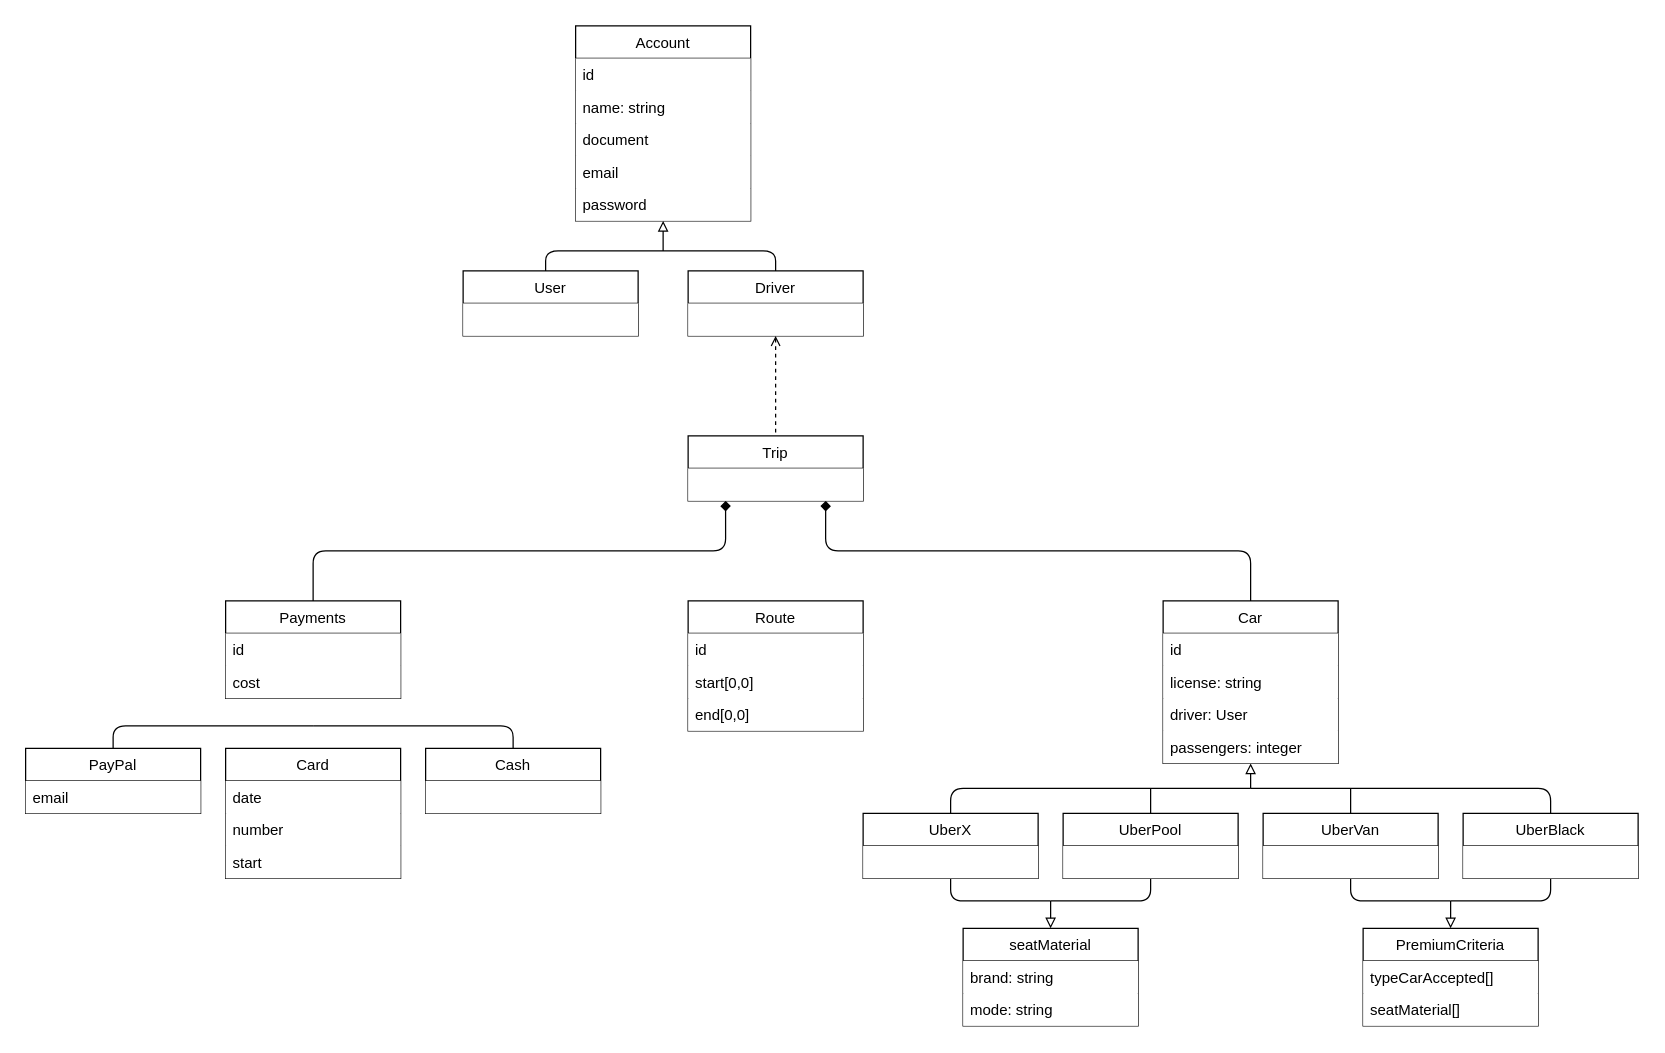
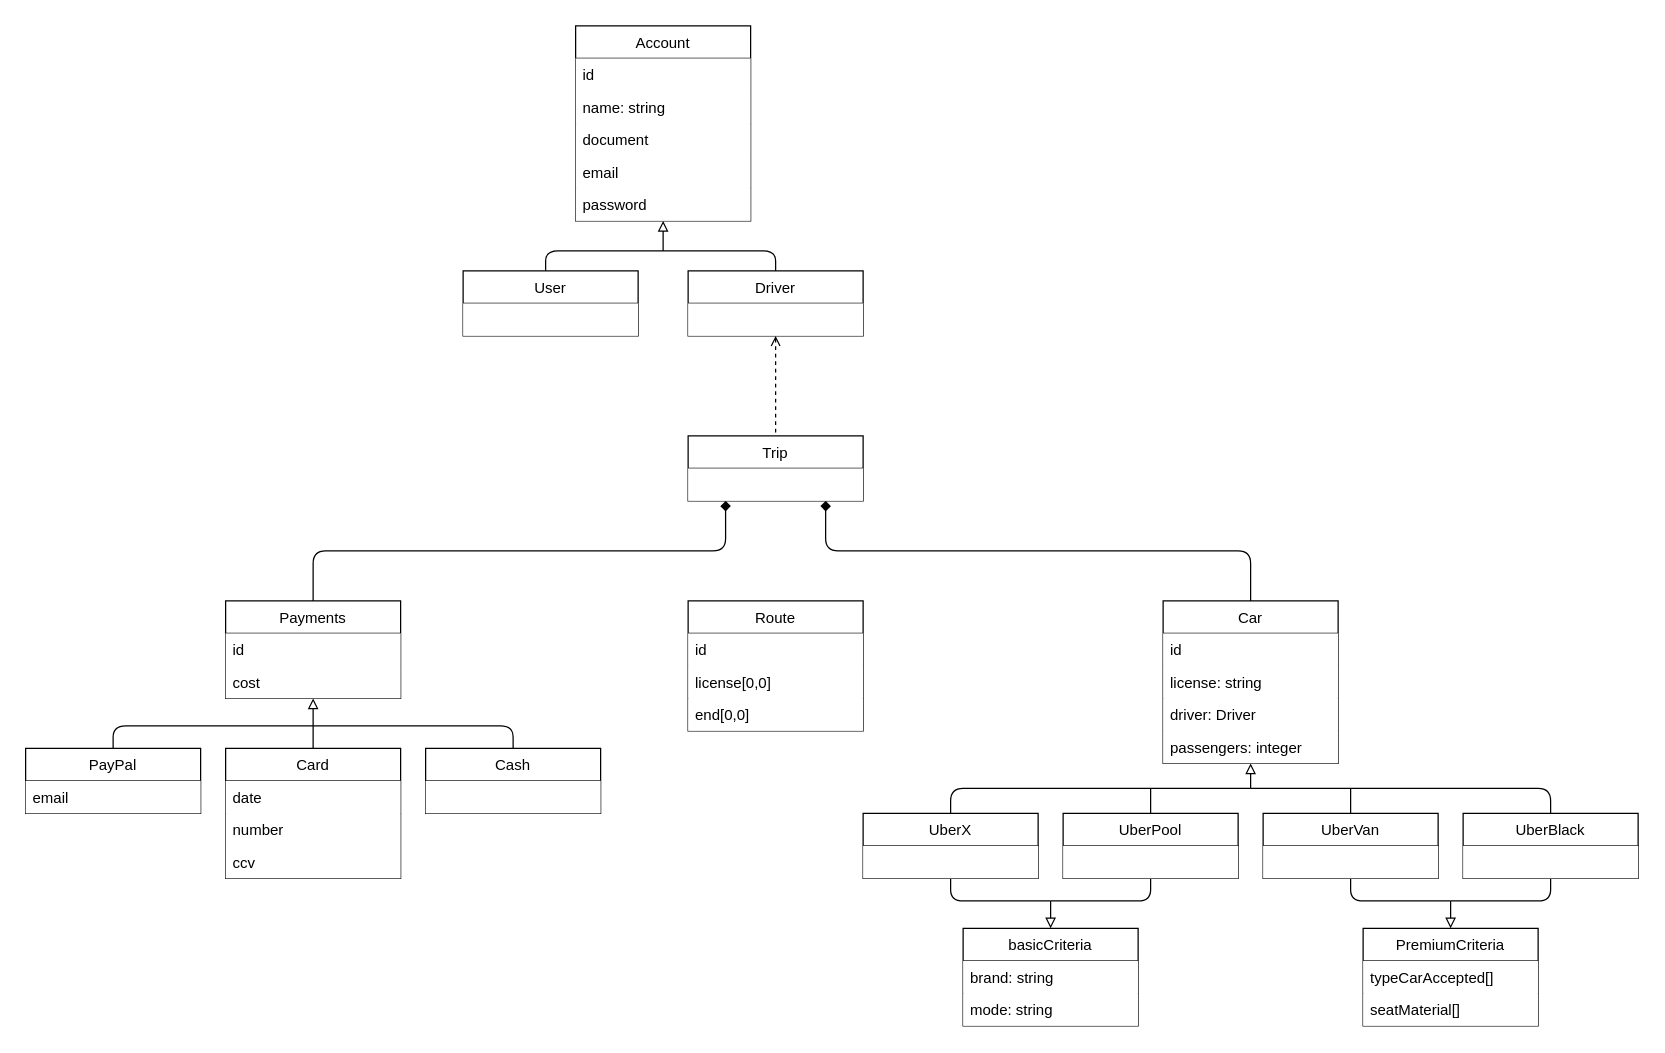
(735, 683) -> (740, 683)
(1215, 715) -> (1221, 715)
none -> (313, 729)
(254, 863) -> (245, 863)
(1050, 945) -> (1050, 945)
